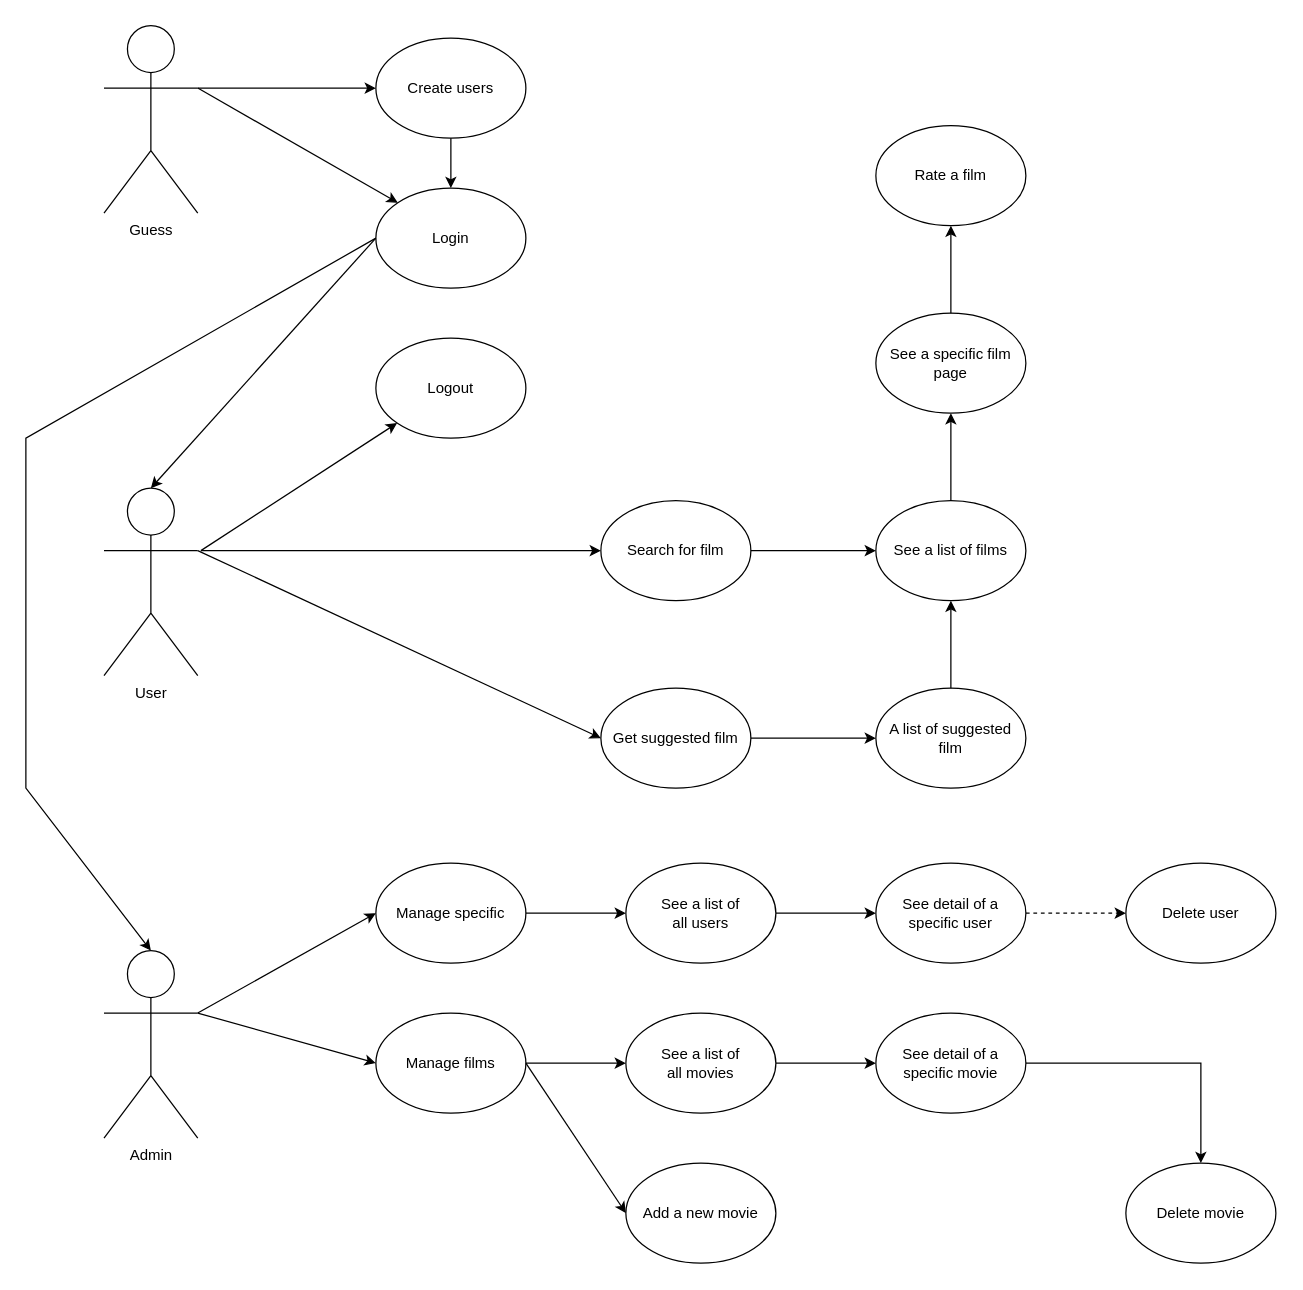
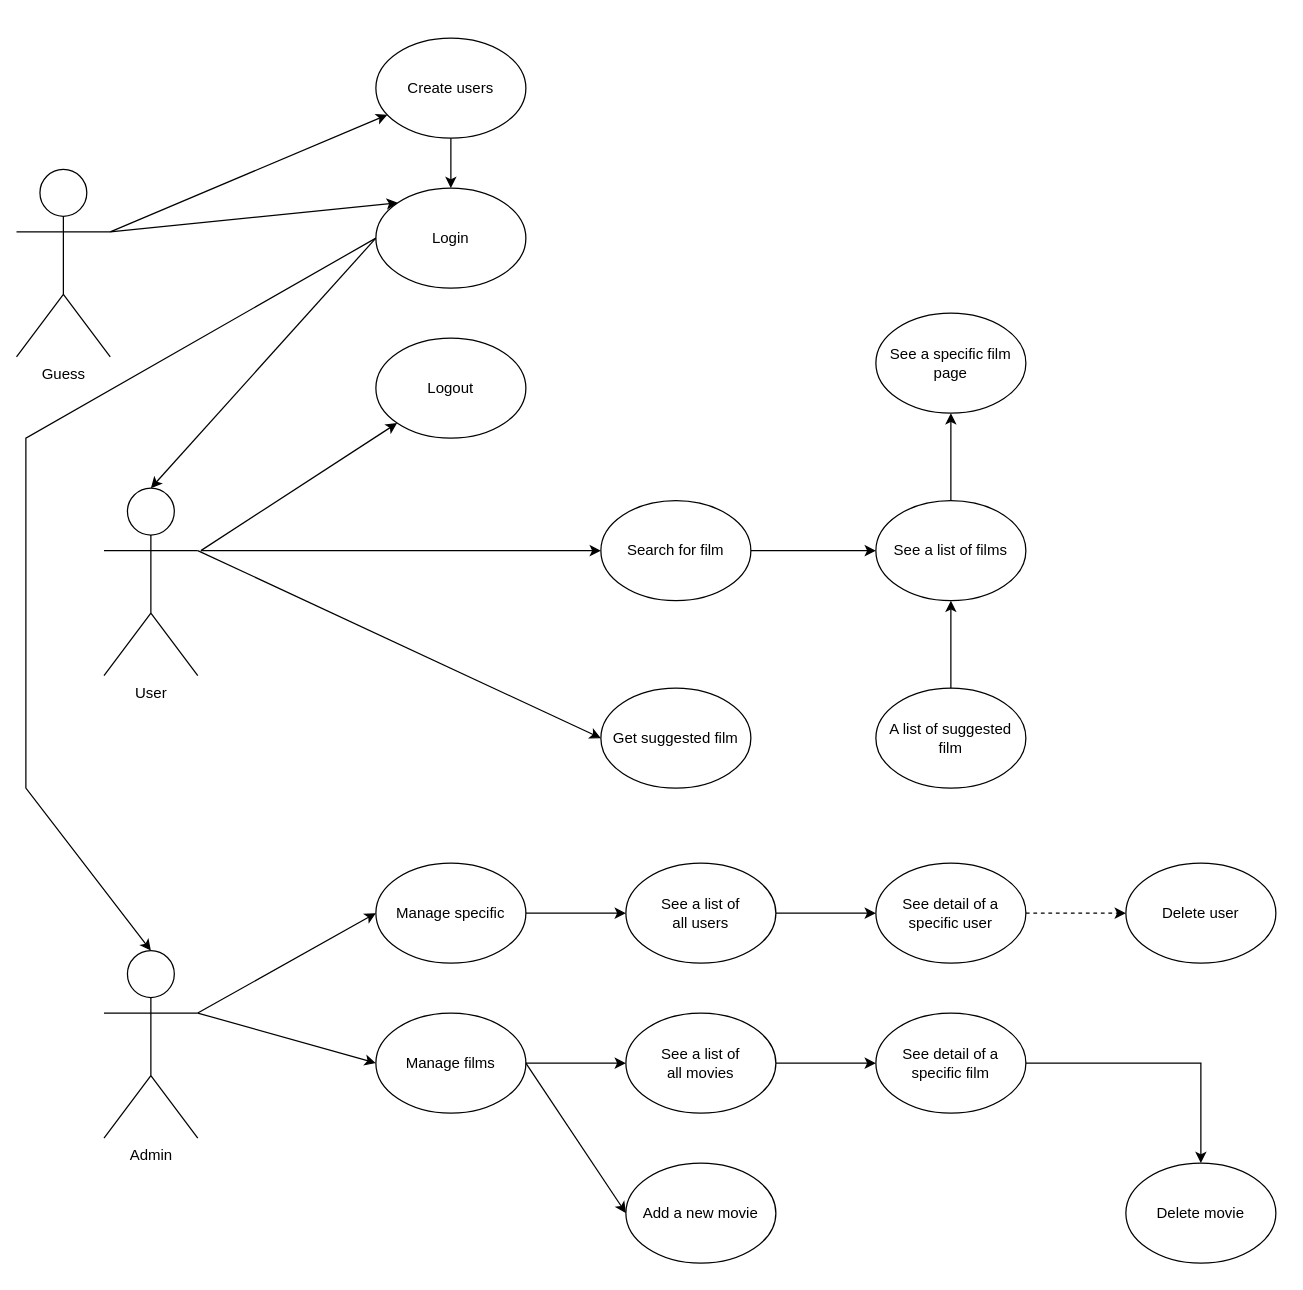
(151, 119) -> (63, 263)
(951, 176) -> none
(951, 274) -> none
(809, 738) -> none
(951, 1063) -> (951, 1063)
